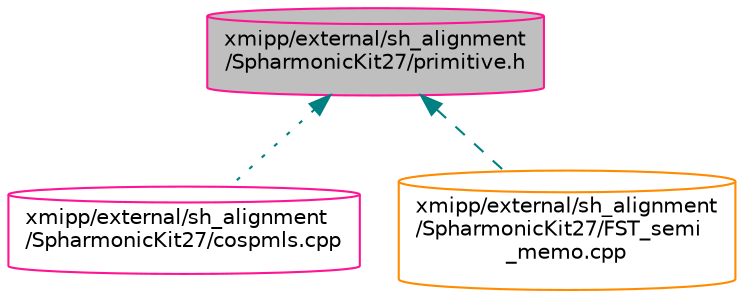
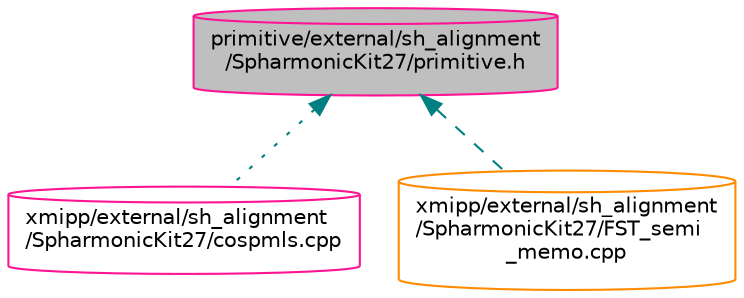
(376, 52) -> (376, 52)
